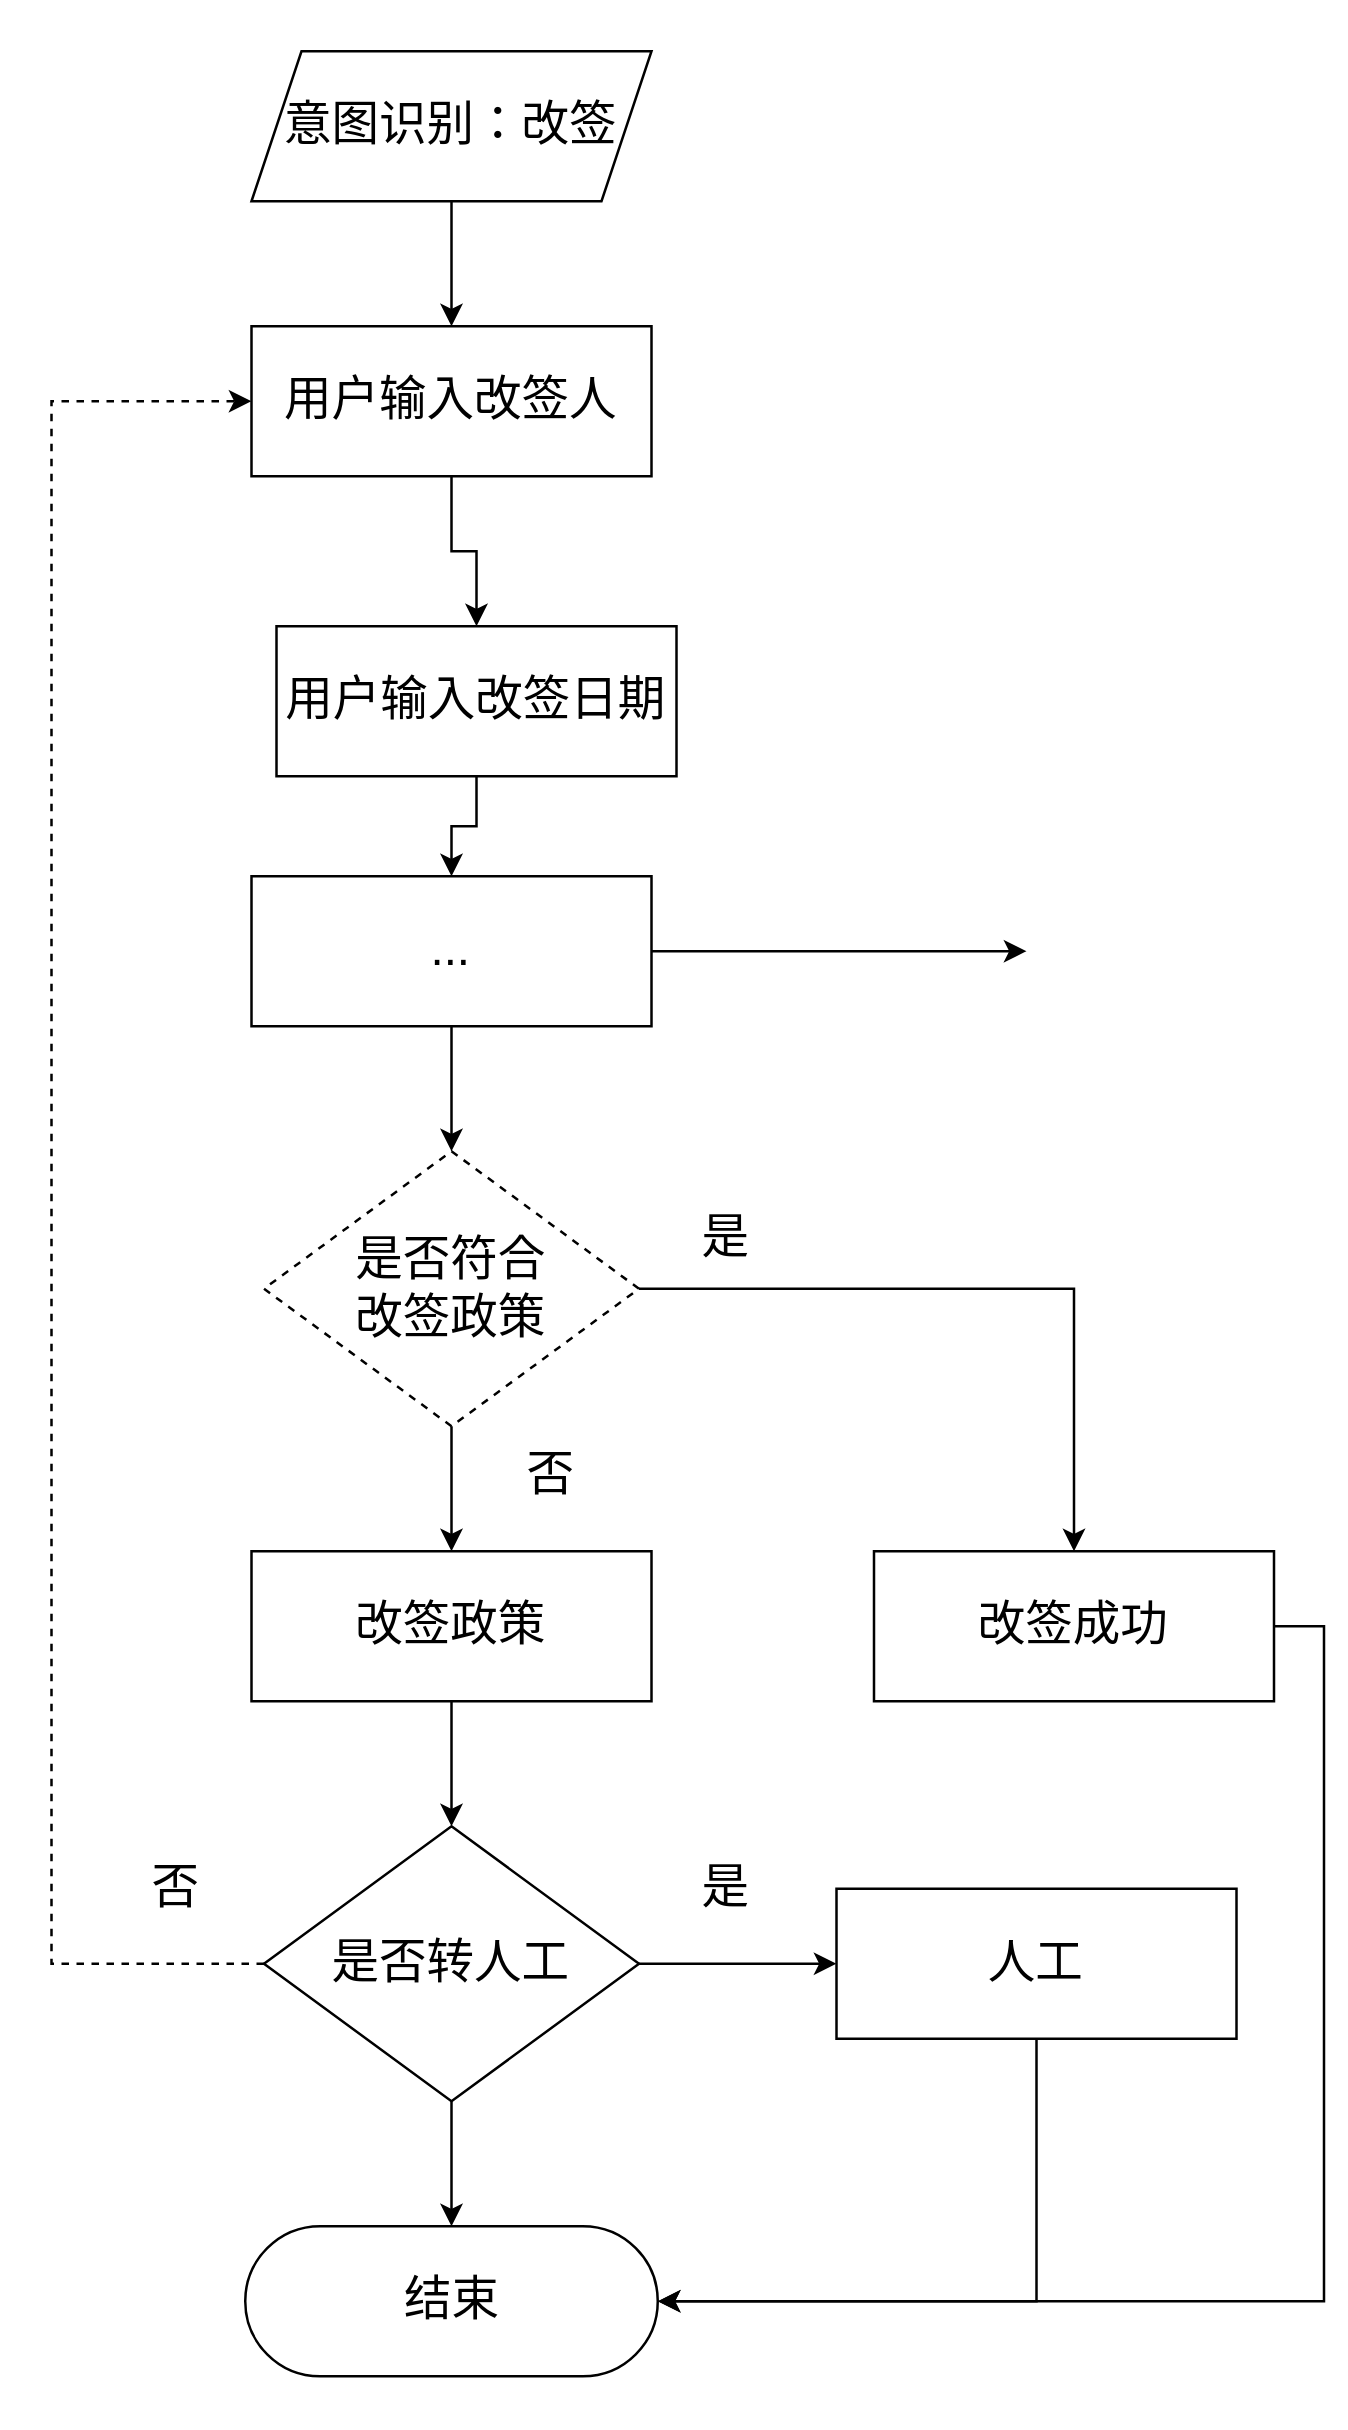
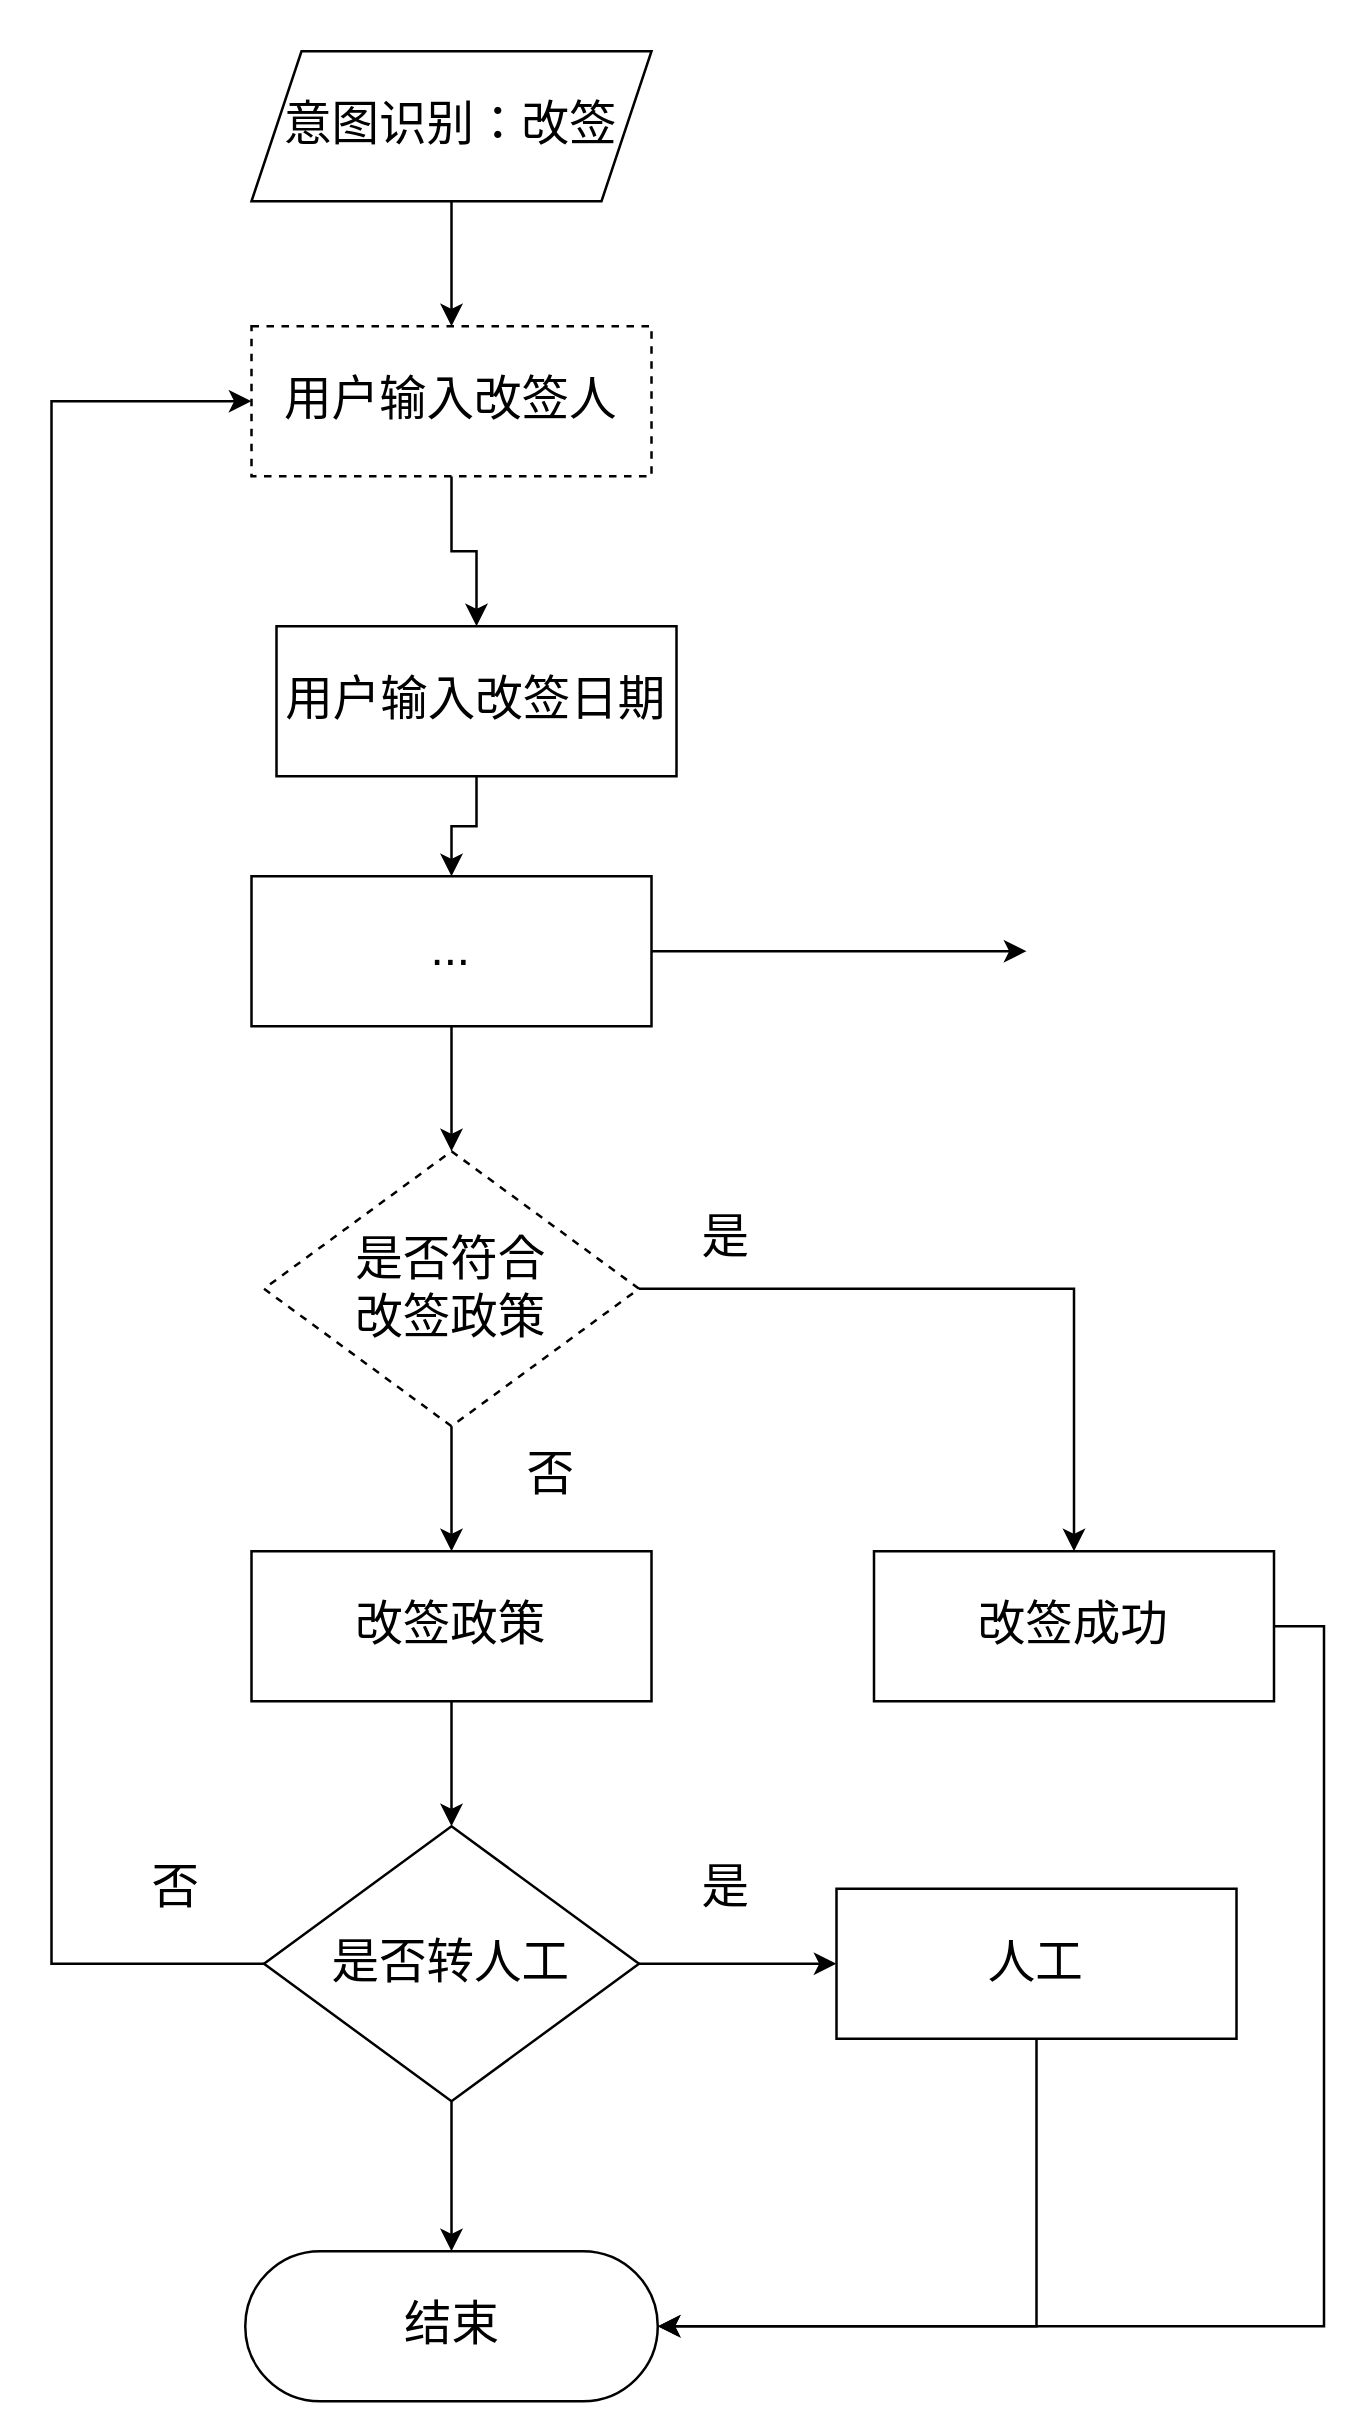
(451, 401) -> (451, 401)
(51, 1199) -> (51, 1199)
(451, 2301) -> (451, 2326)
